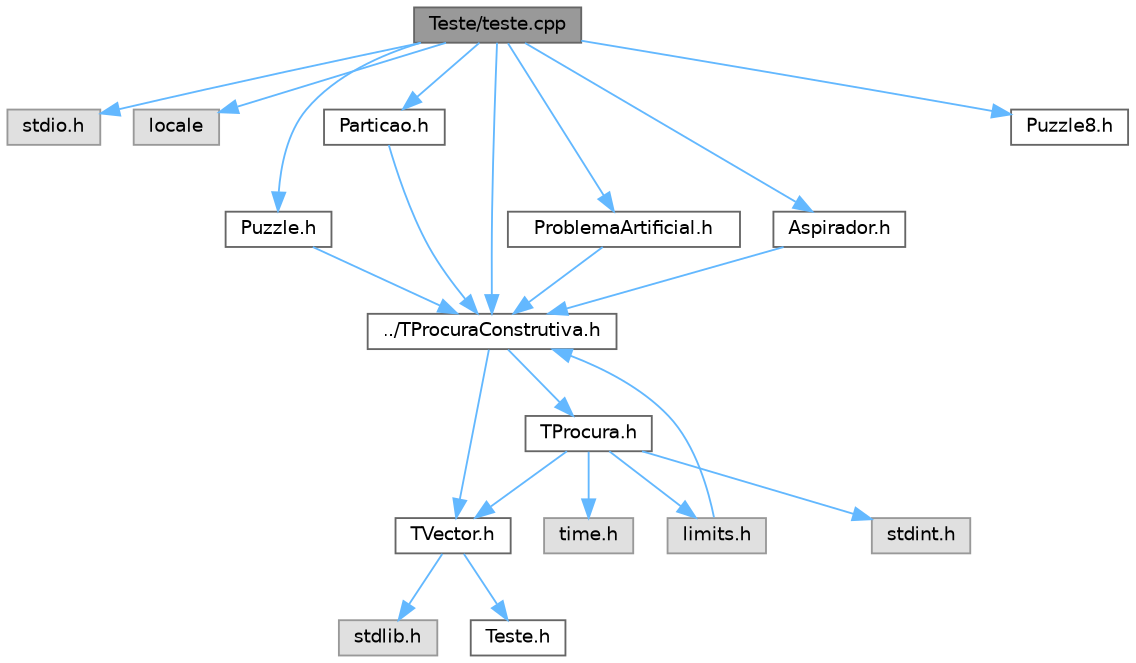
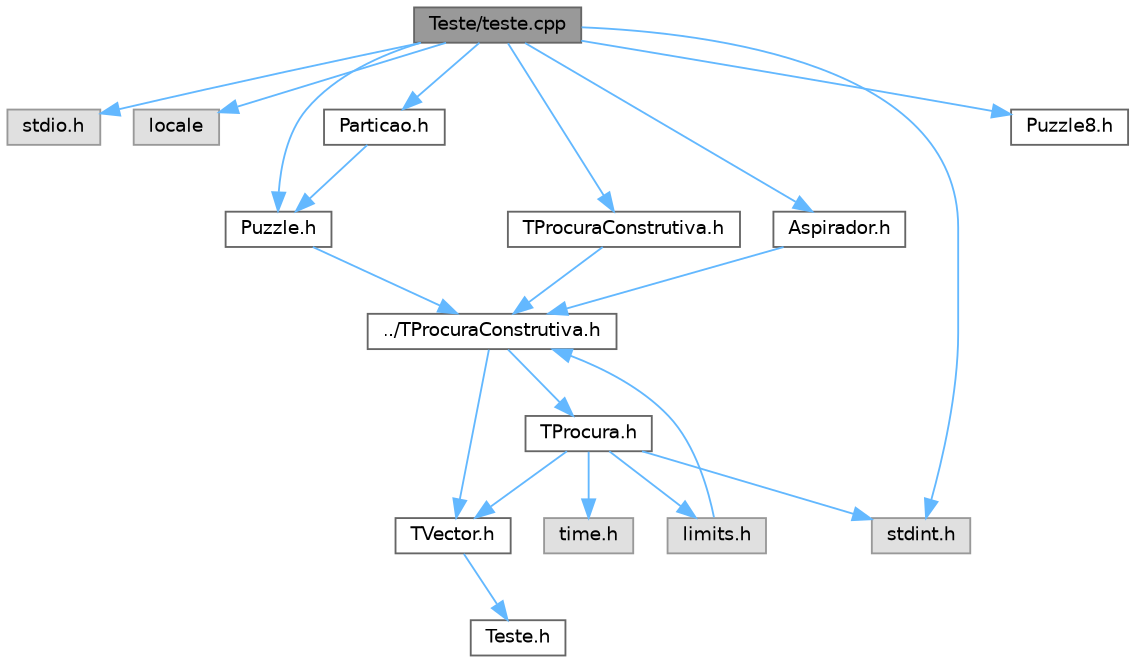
(493, 169) -> (925, 139)
(419, 226) -> (339, 172)
(624, 229) -> (624, 229)
(388, 638) -> none
